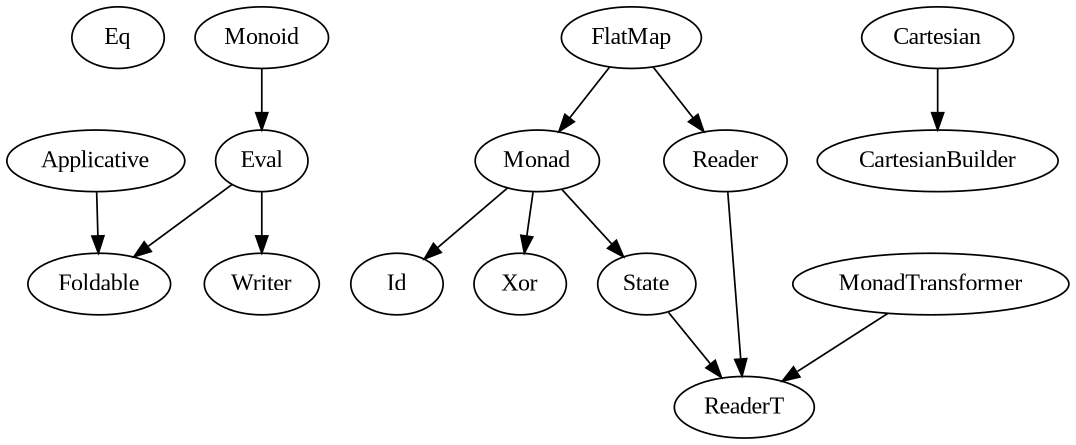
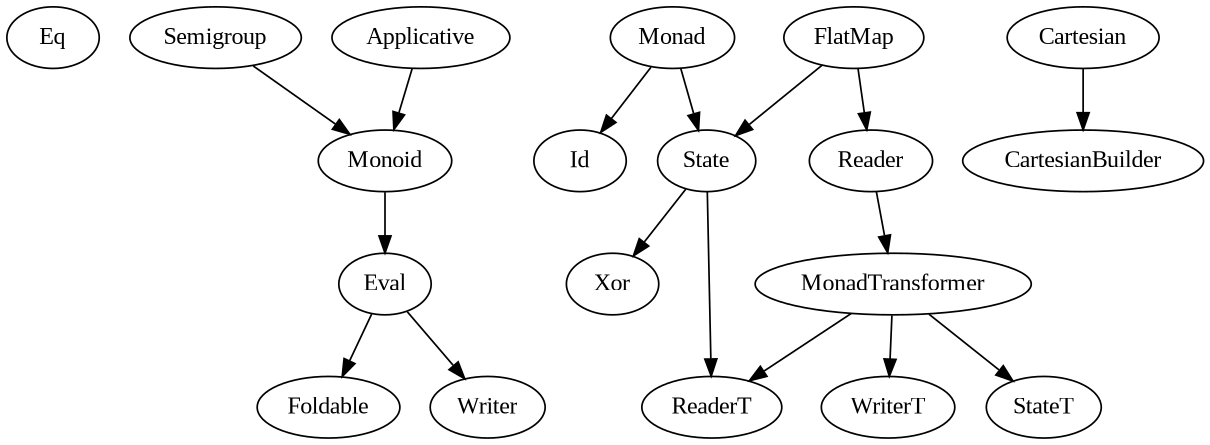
none -> (216, 38)
(590, 93) -> (786, 95)
(97, 214) -> (406, 91)
(530, 214) -> (665, 216)
(734, 275) -> (880, 214)
none -> (888, 407)
none -> (1044, 407)
